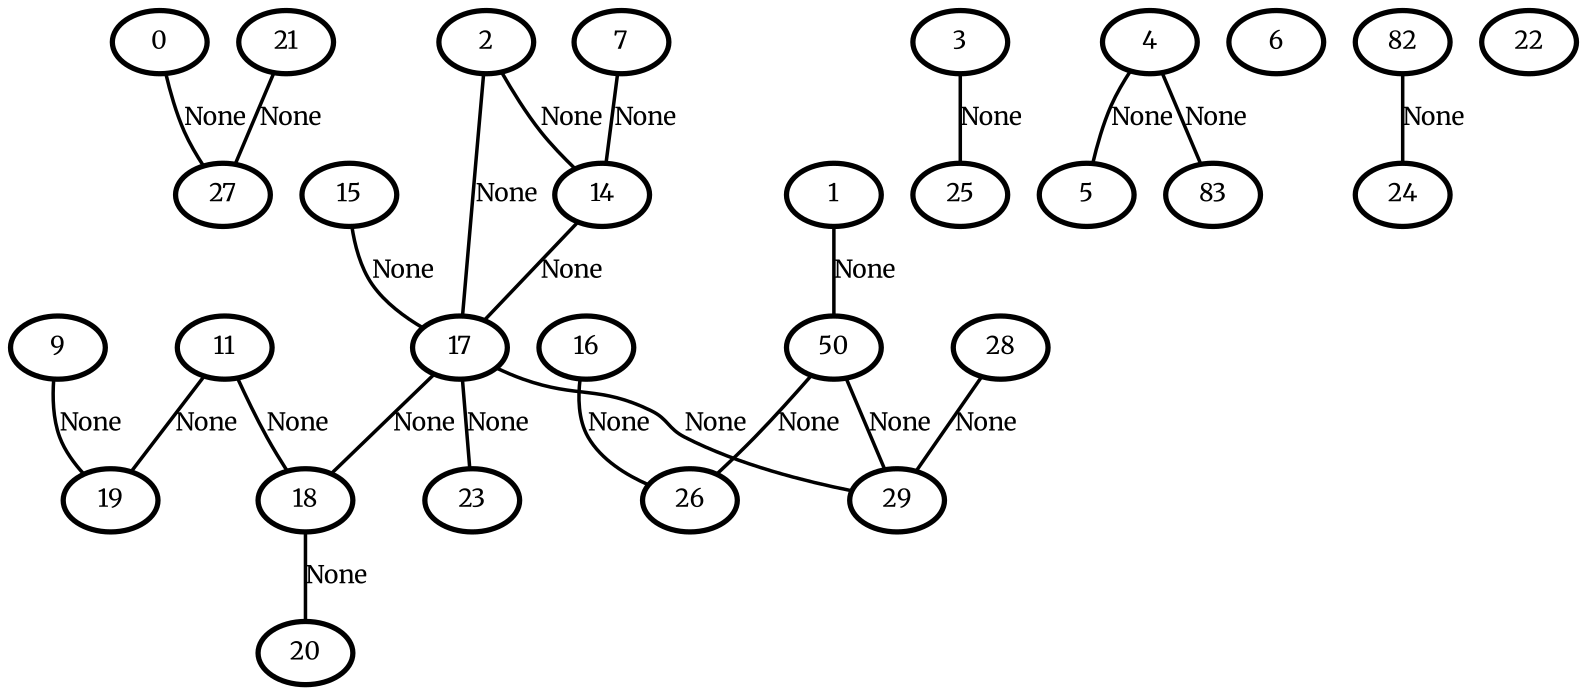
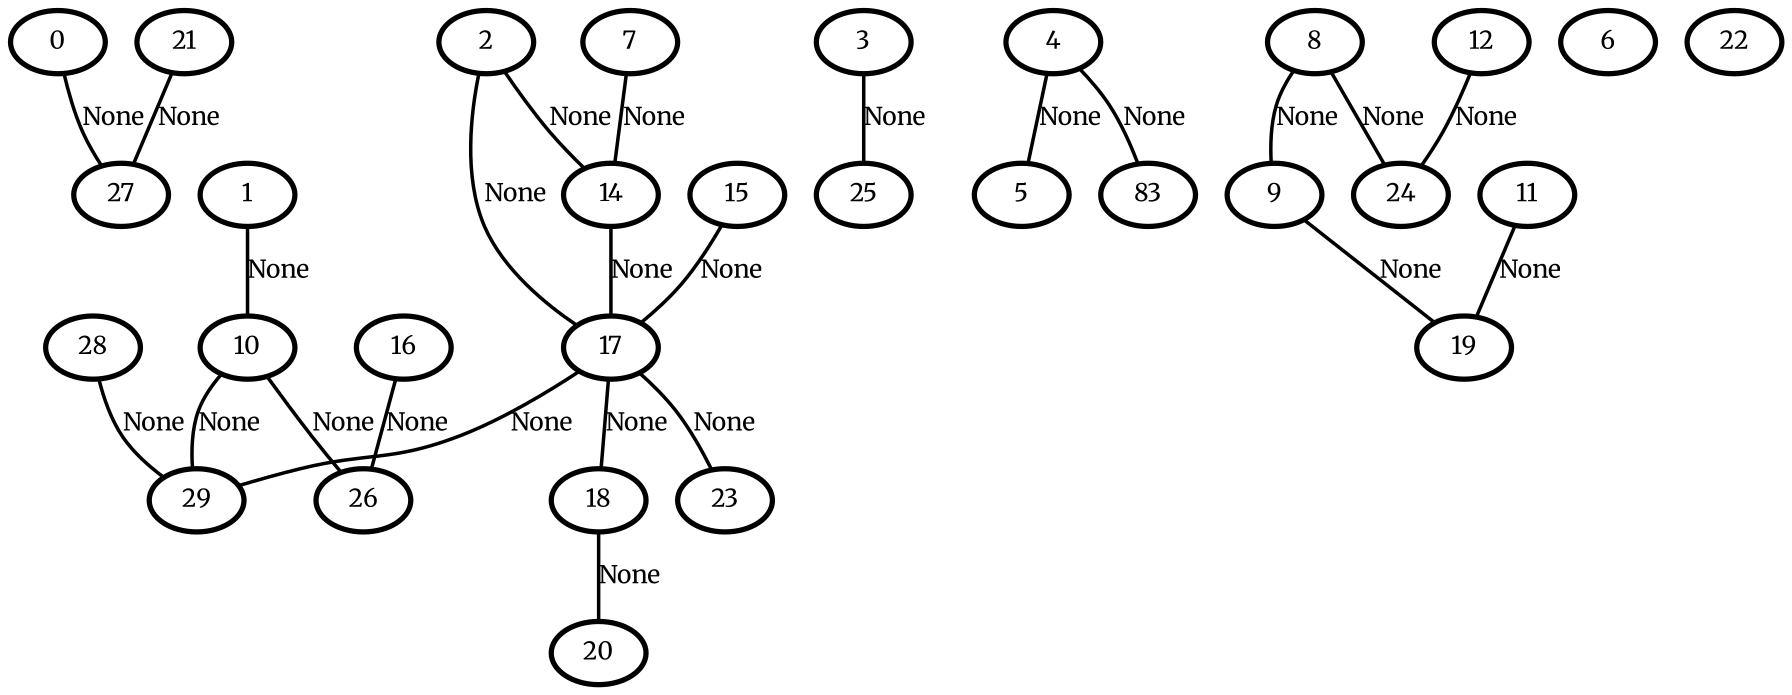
none -> (1315, 42)
(1403, 42) -> (1482, 42)
(834, 348) -> (248, 348)
(261, 425) -> none
